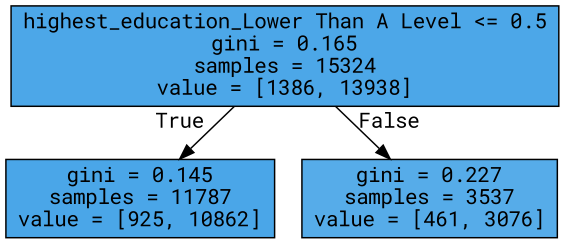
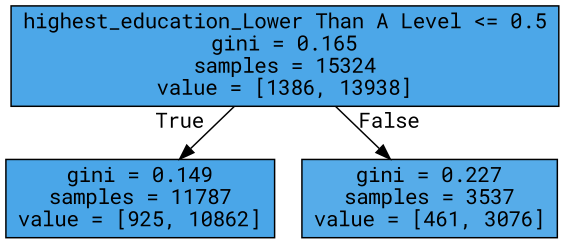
(140, 199) -> (140, 199)
